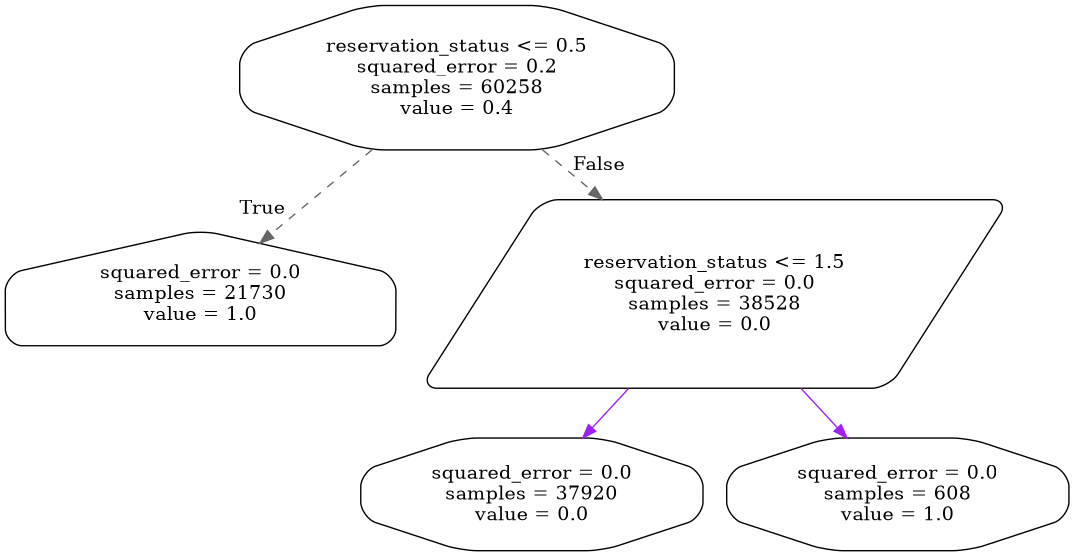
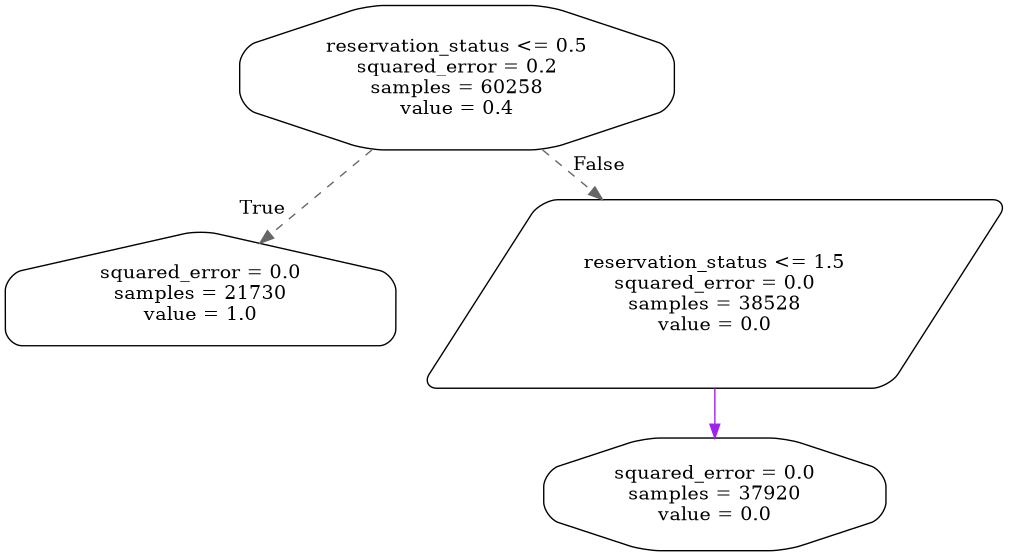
(898, 494) -> none
